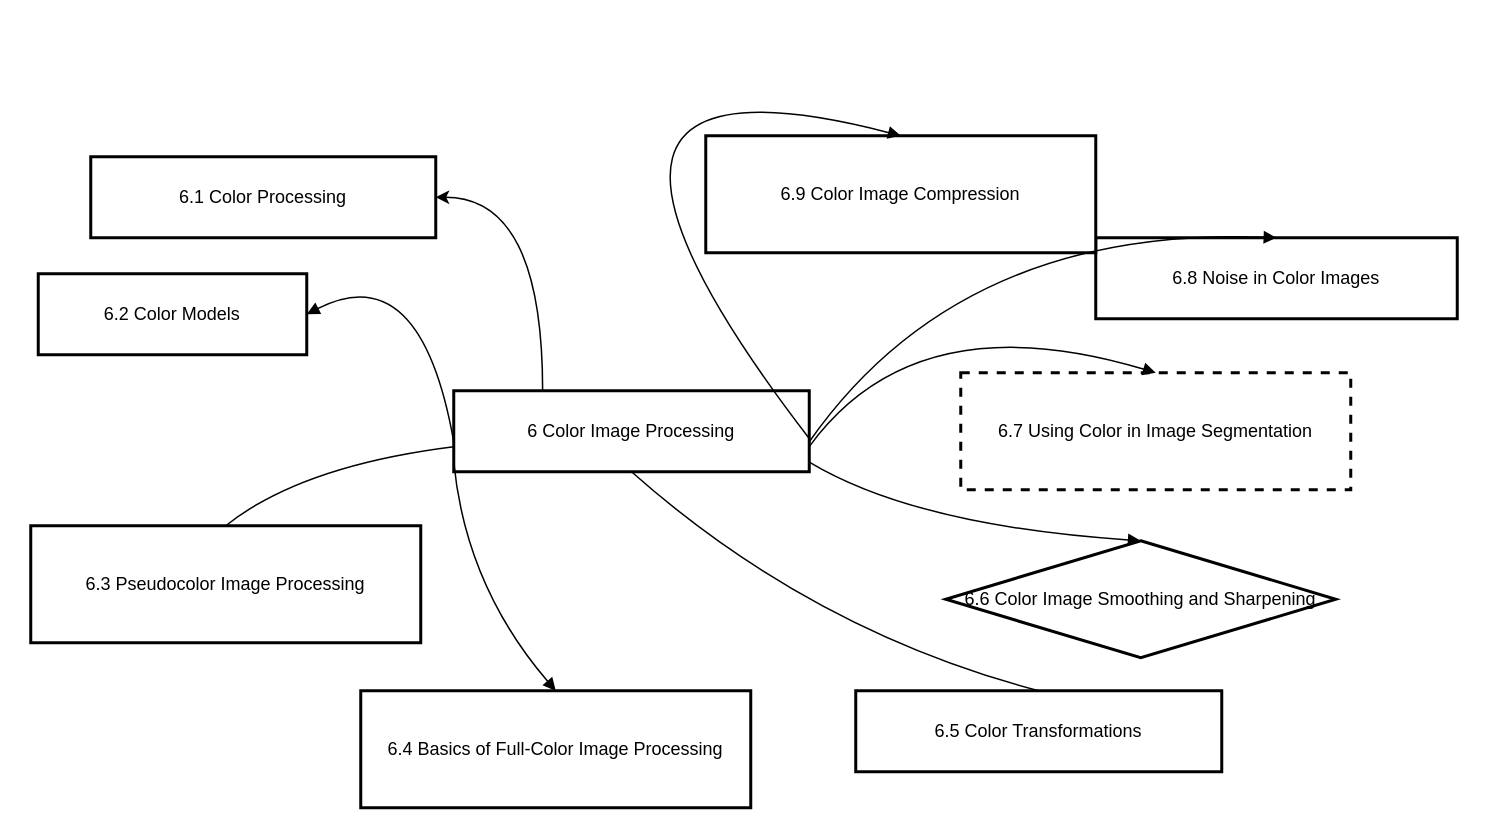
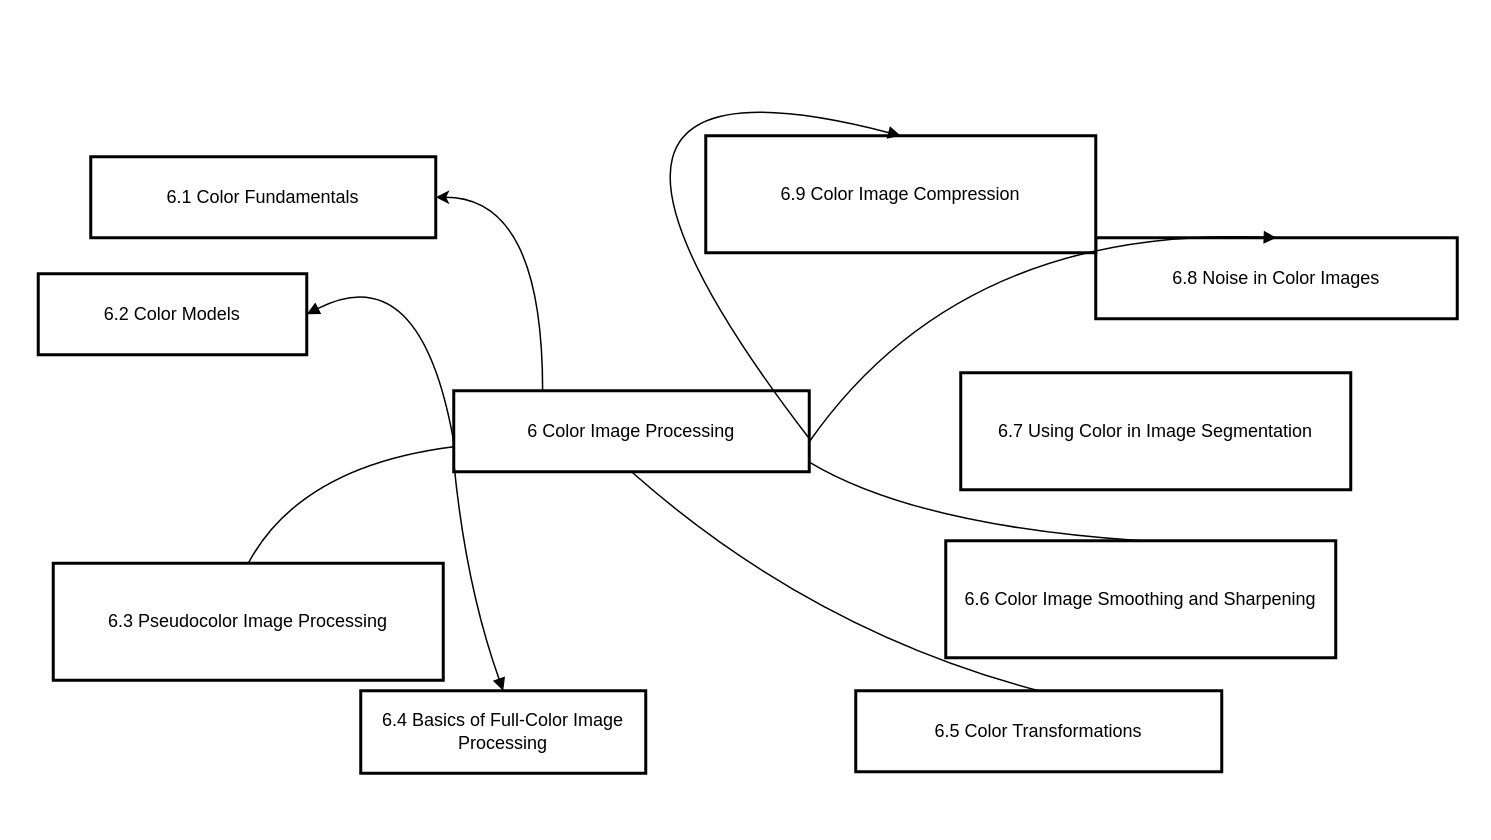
(263, 197) -> (263, 197)
(962, 352) -> none
(1156, 431) -> (1156, 431)
(1107, 538) -> (1115, 539)
(226, 584) -> (248, 622)
(1141, 599) -> (1141, 599)
(556, 749) -> (503, 732)
